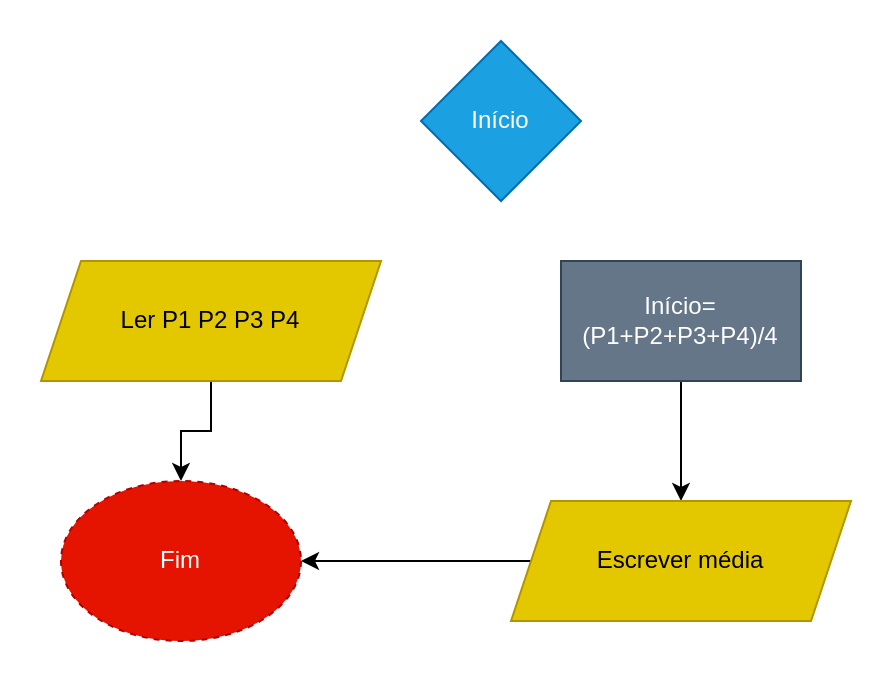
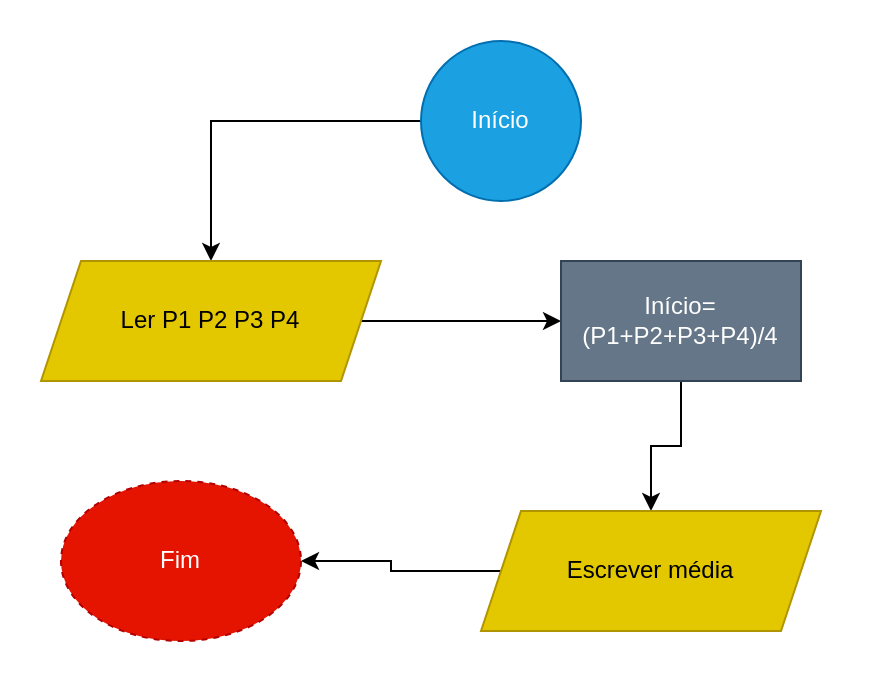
none -> (253, 121)
(501, 121) -> (501, 121)
(203, 431) -> (454, 321)
(681, 561) -> (651, 571)
